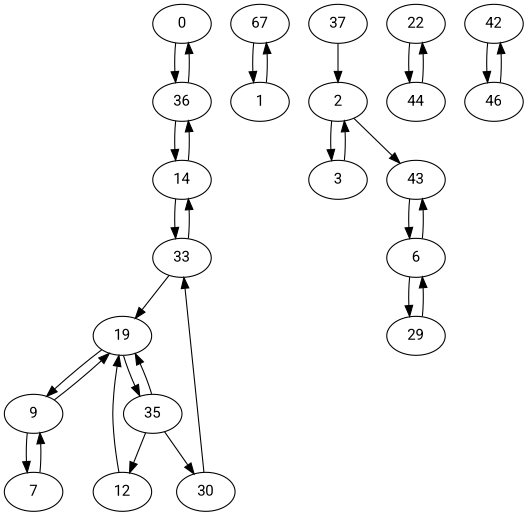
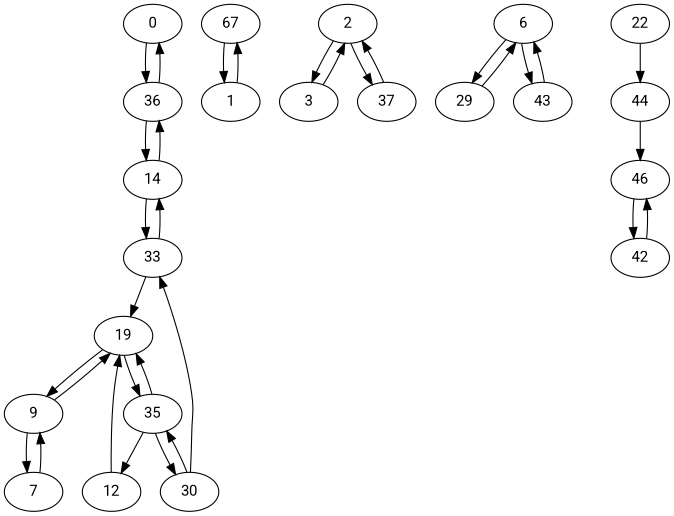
(423, 68) -> (640, 136)
(373, 137) -> (358, 59)
none -> (180, 456)
